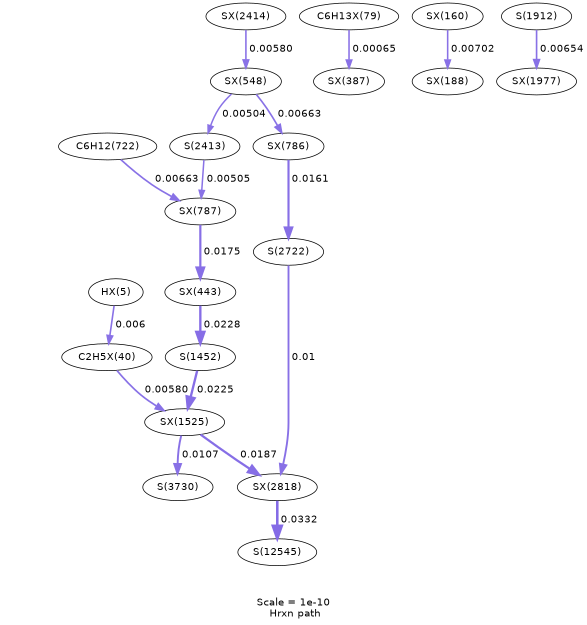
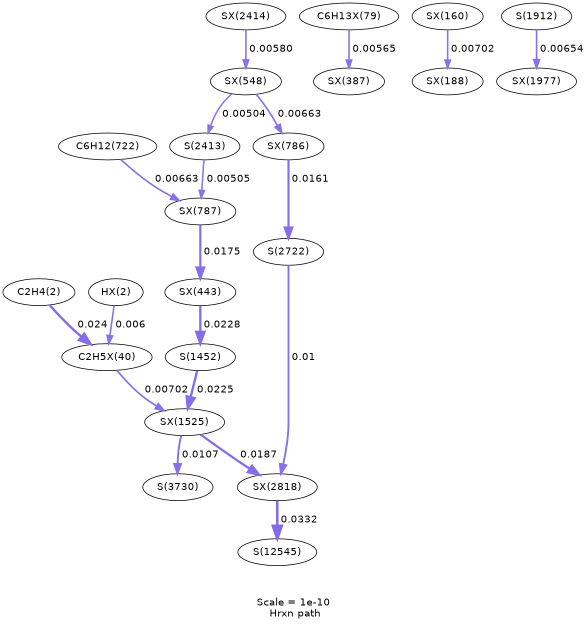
(373, 49) -> (373, 49)
none -> (39, 292)
(116, 292) -> (116, 292)
(165, 390) -> (165, 390)
